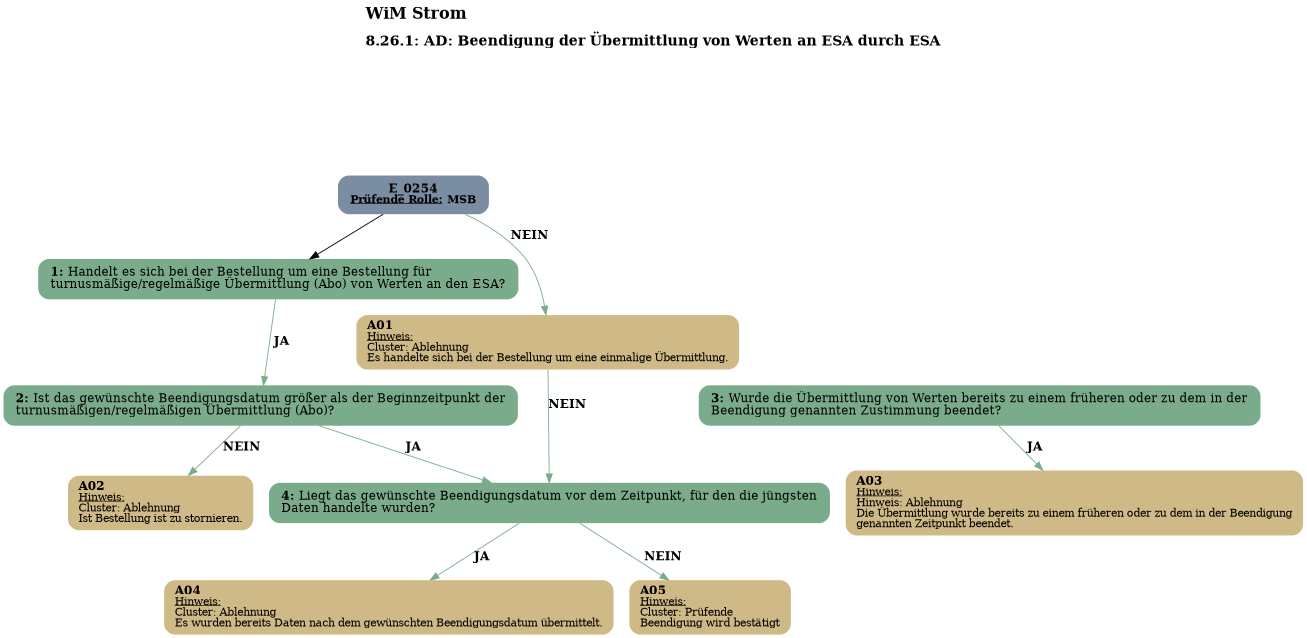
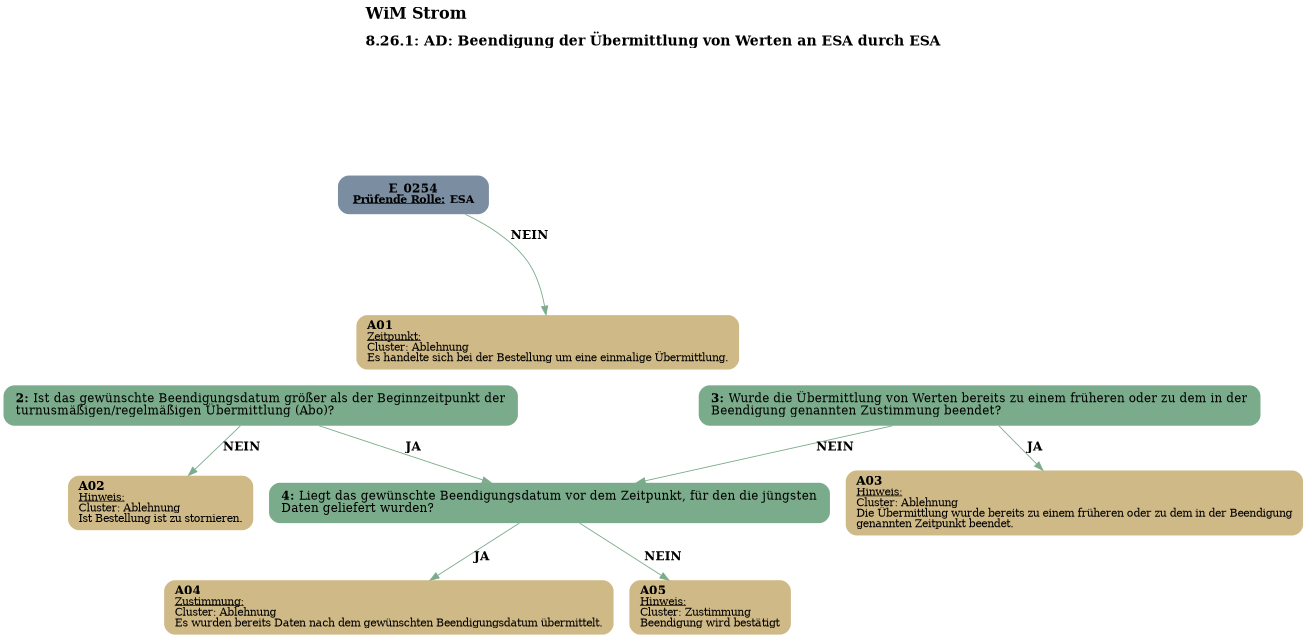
(460, 200) -> (460, 200)
(278, 279) -> none
(390, 337) -> (394, 337)
(549, 422) -> (769, 453)
(909, 503) -> (907, 503)
(359, 508) -> (358, 508)
(198, 602) -> (209, 602)
(686, 613) -> (696, 613)
